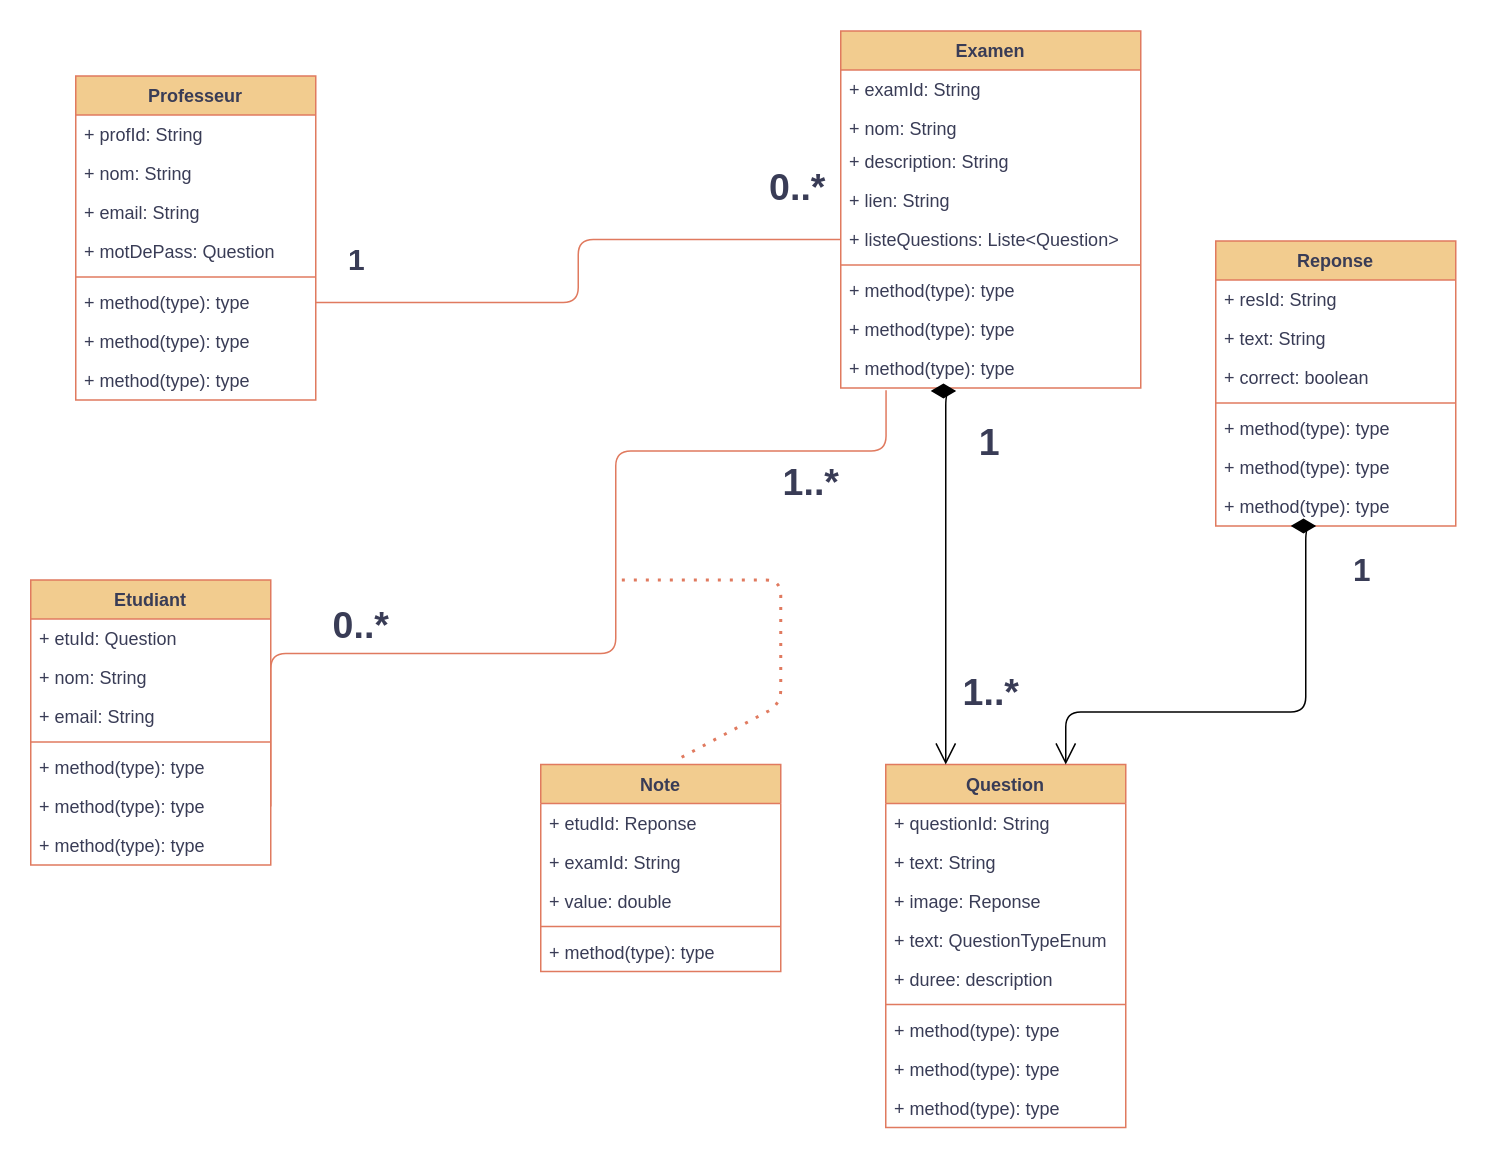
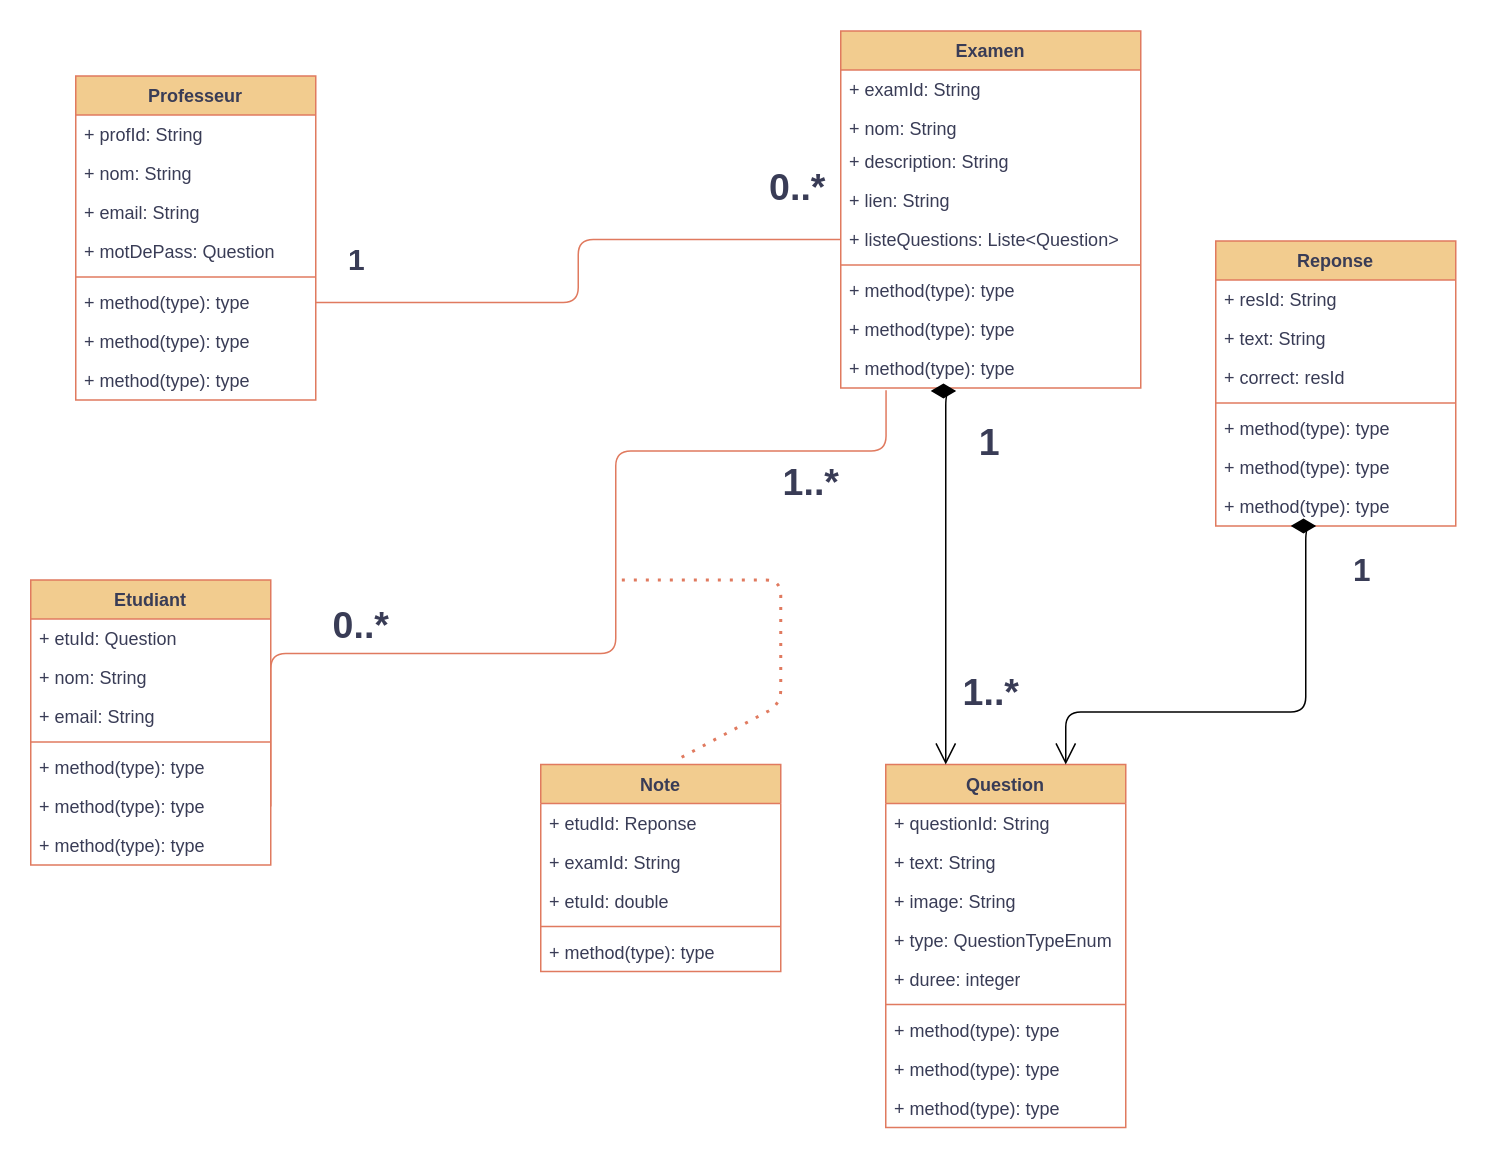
(1306, 379) -> (1298, 379)
(614, 903) -> (616, 903)
(966, 903) -> (959, 903)
(1006, 942) -> (1006, 942)
(984, 981) -> (966, 981)
